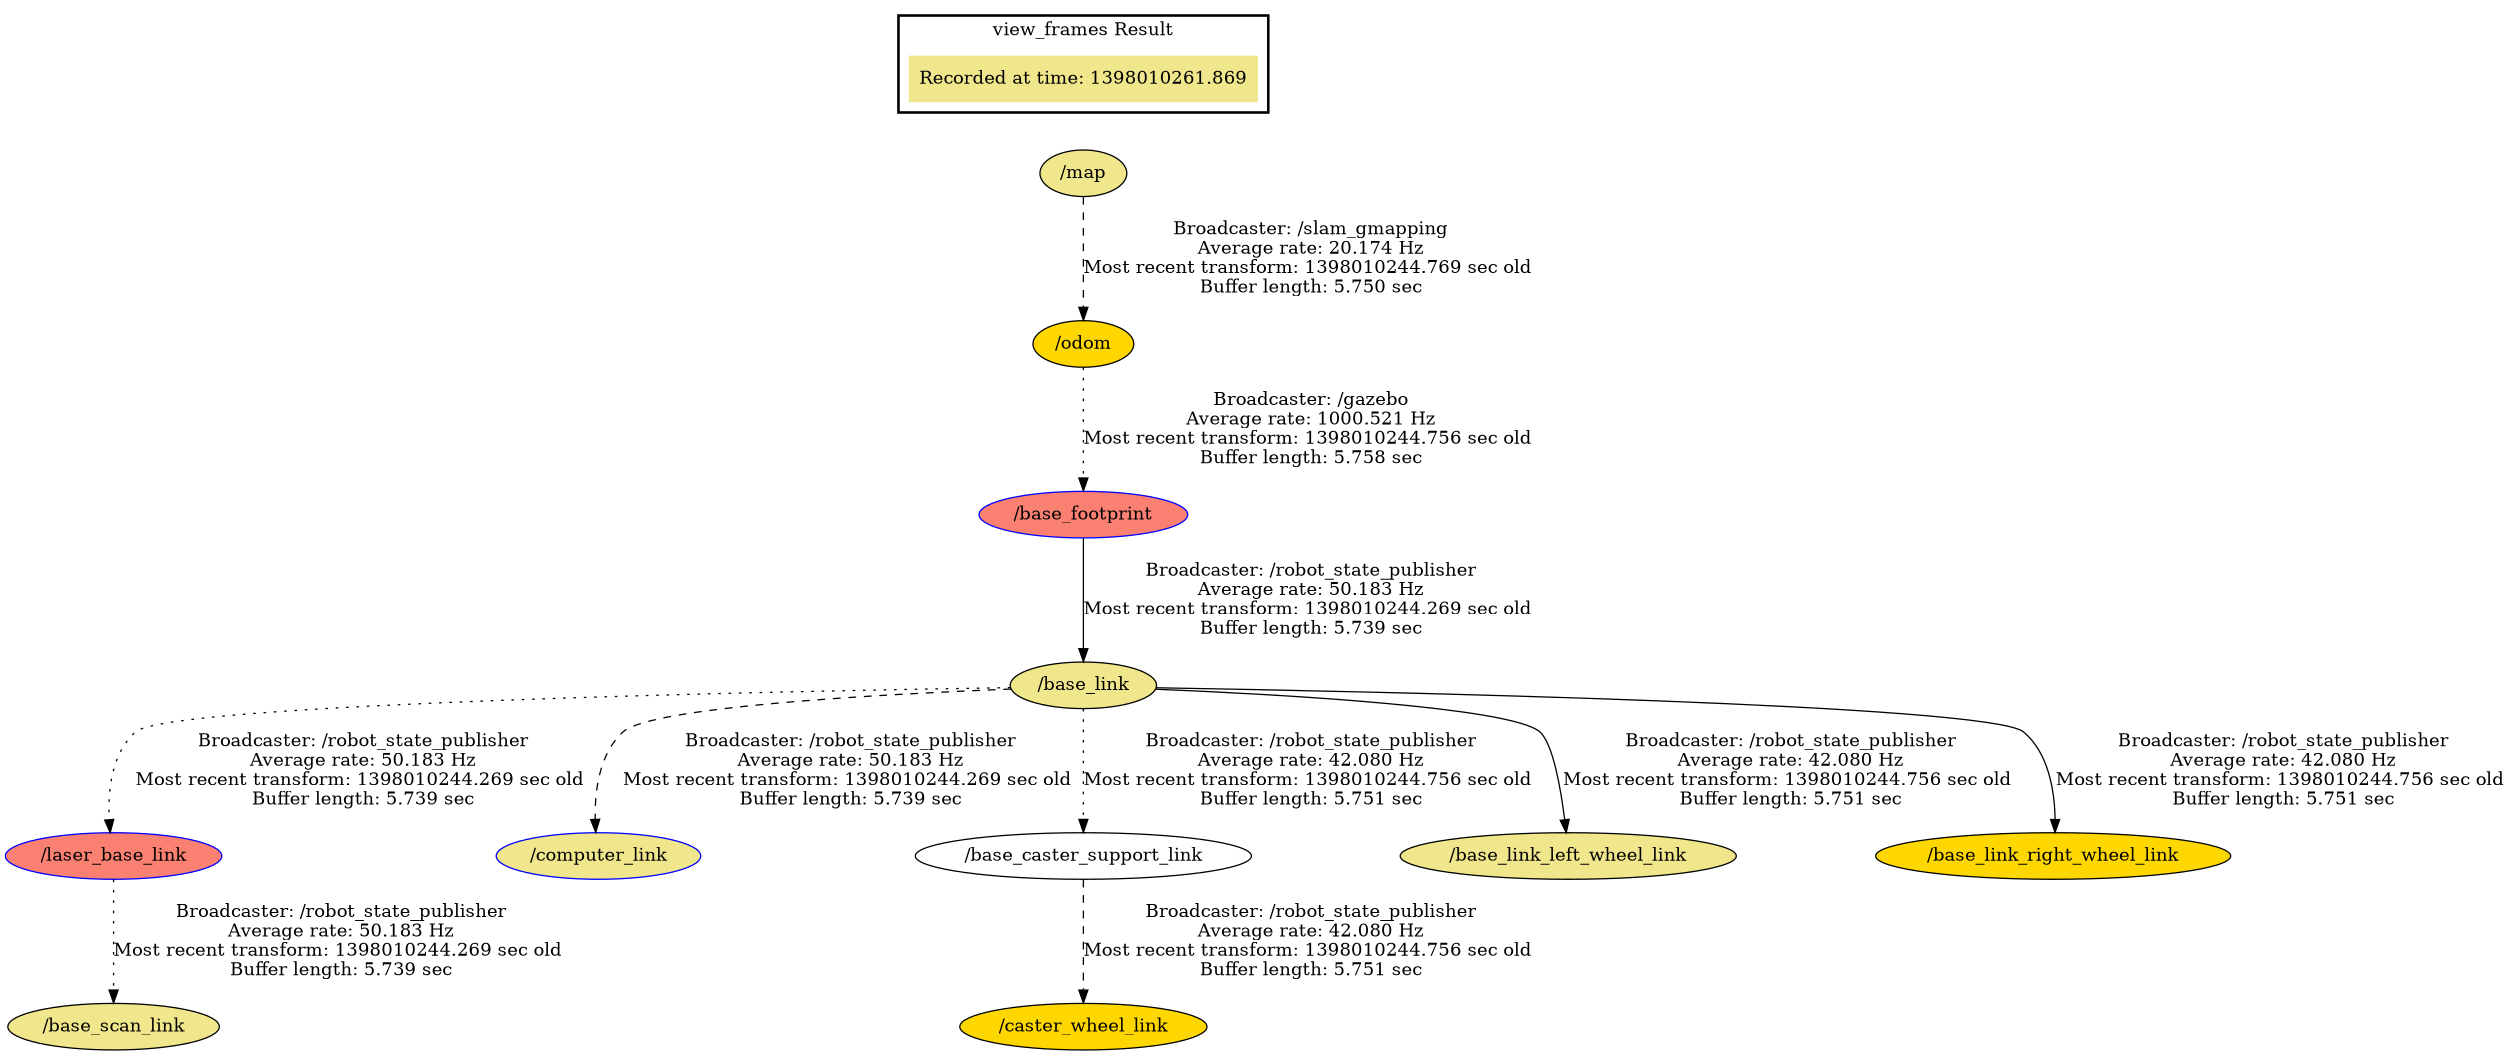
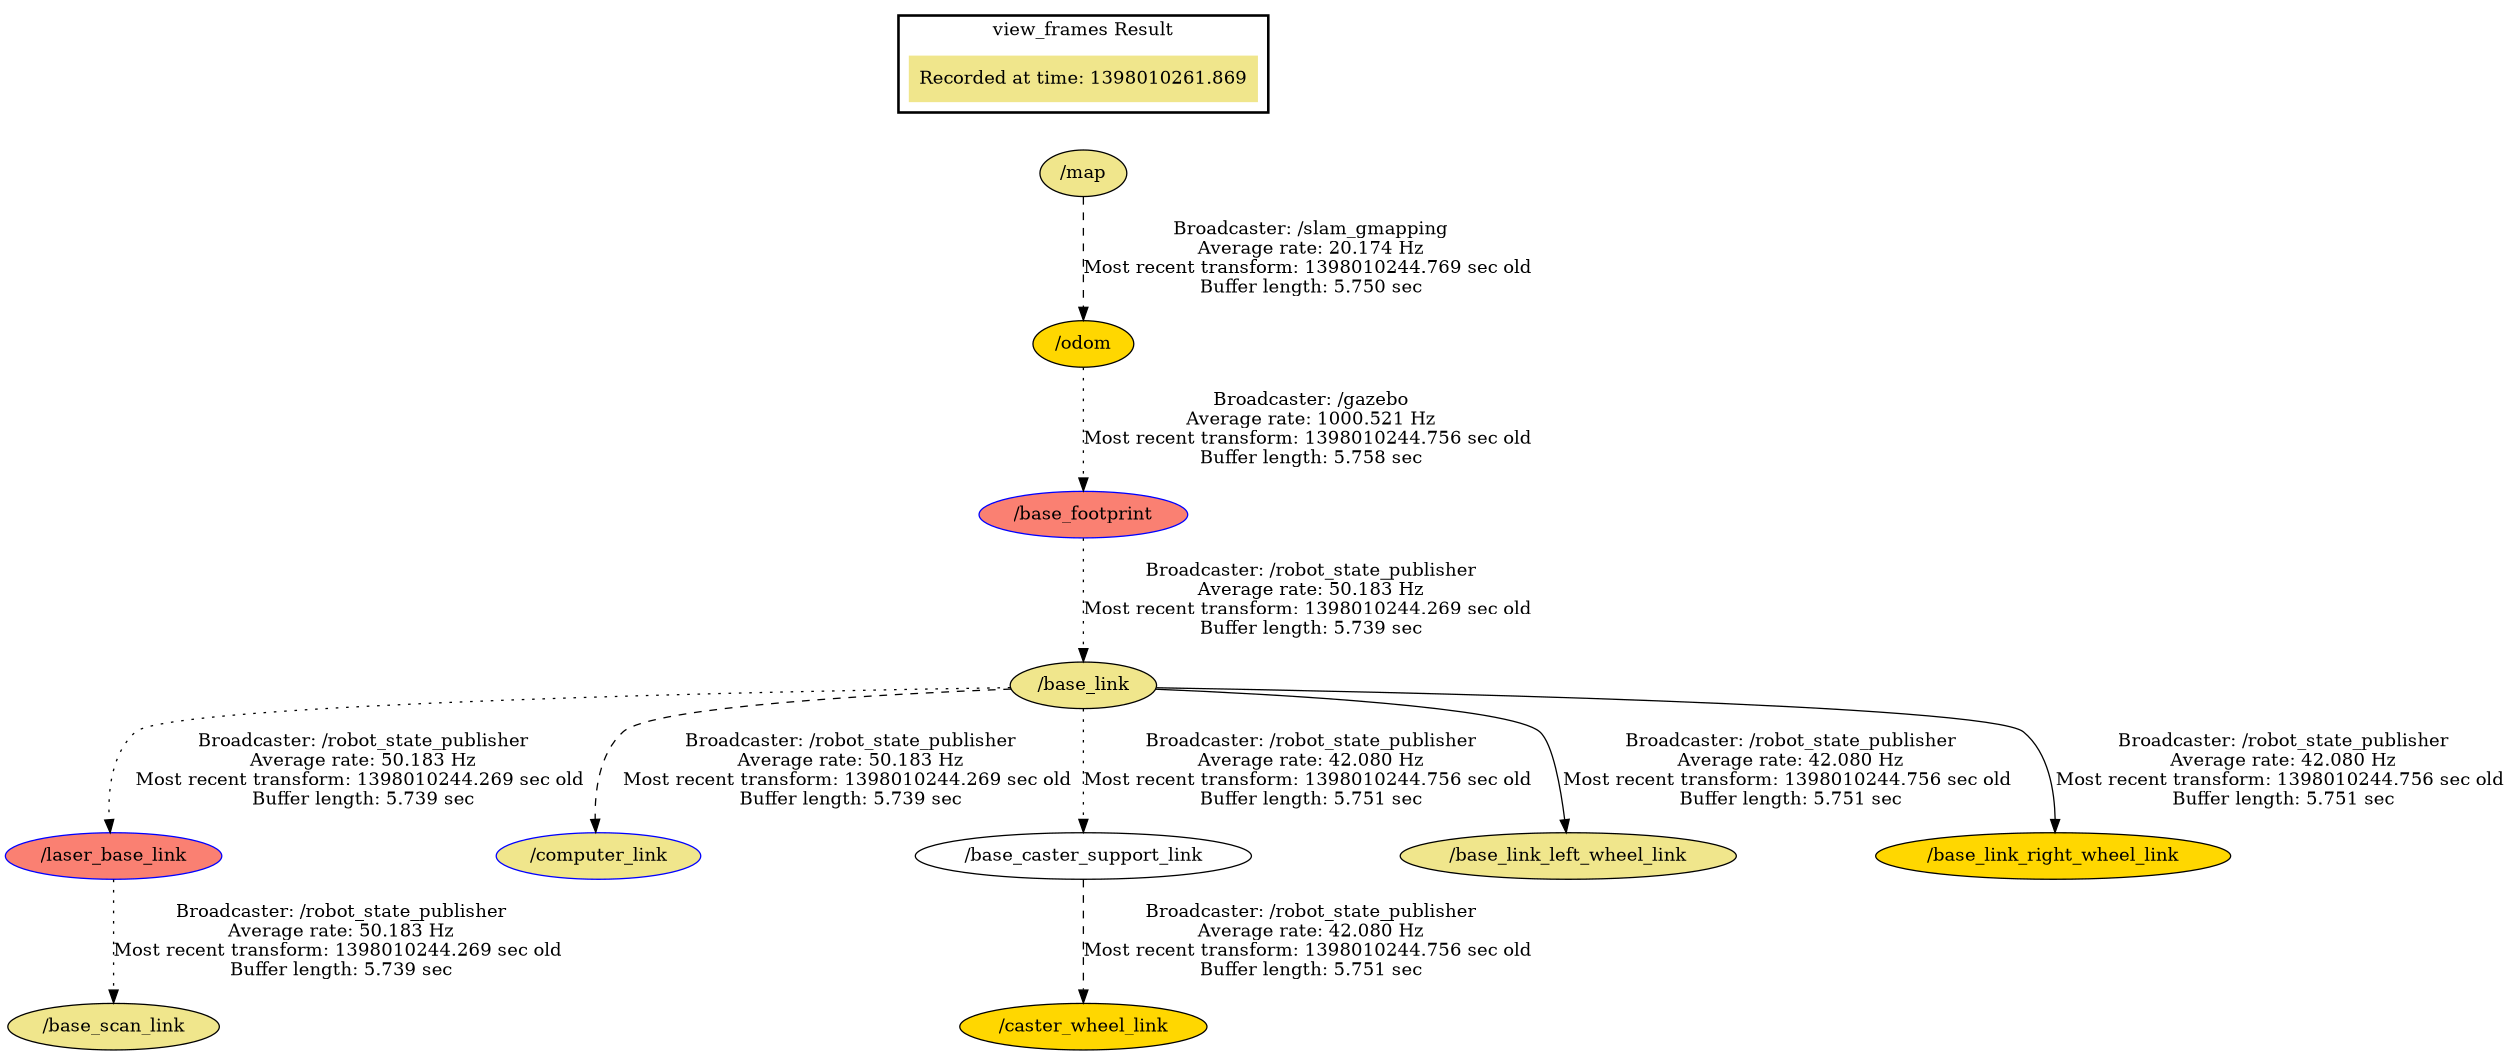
(1083, 593) -> (1083, 593)
